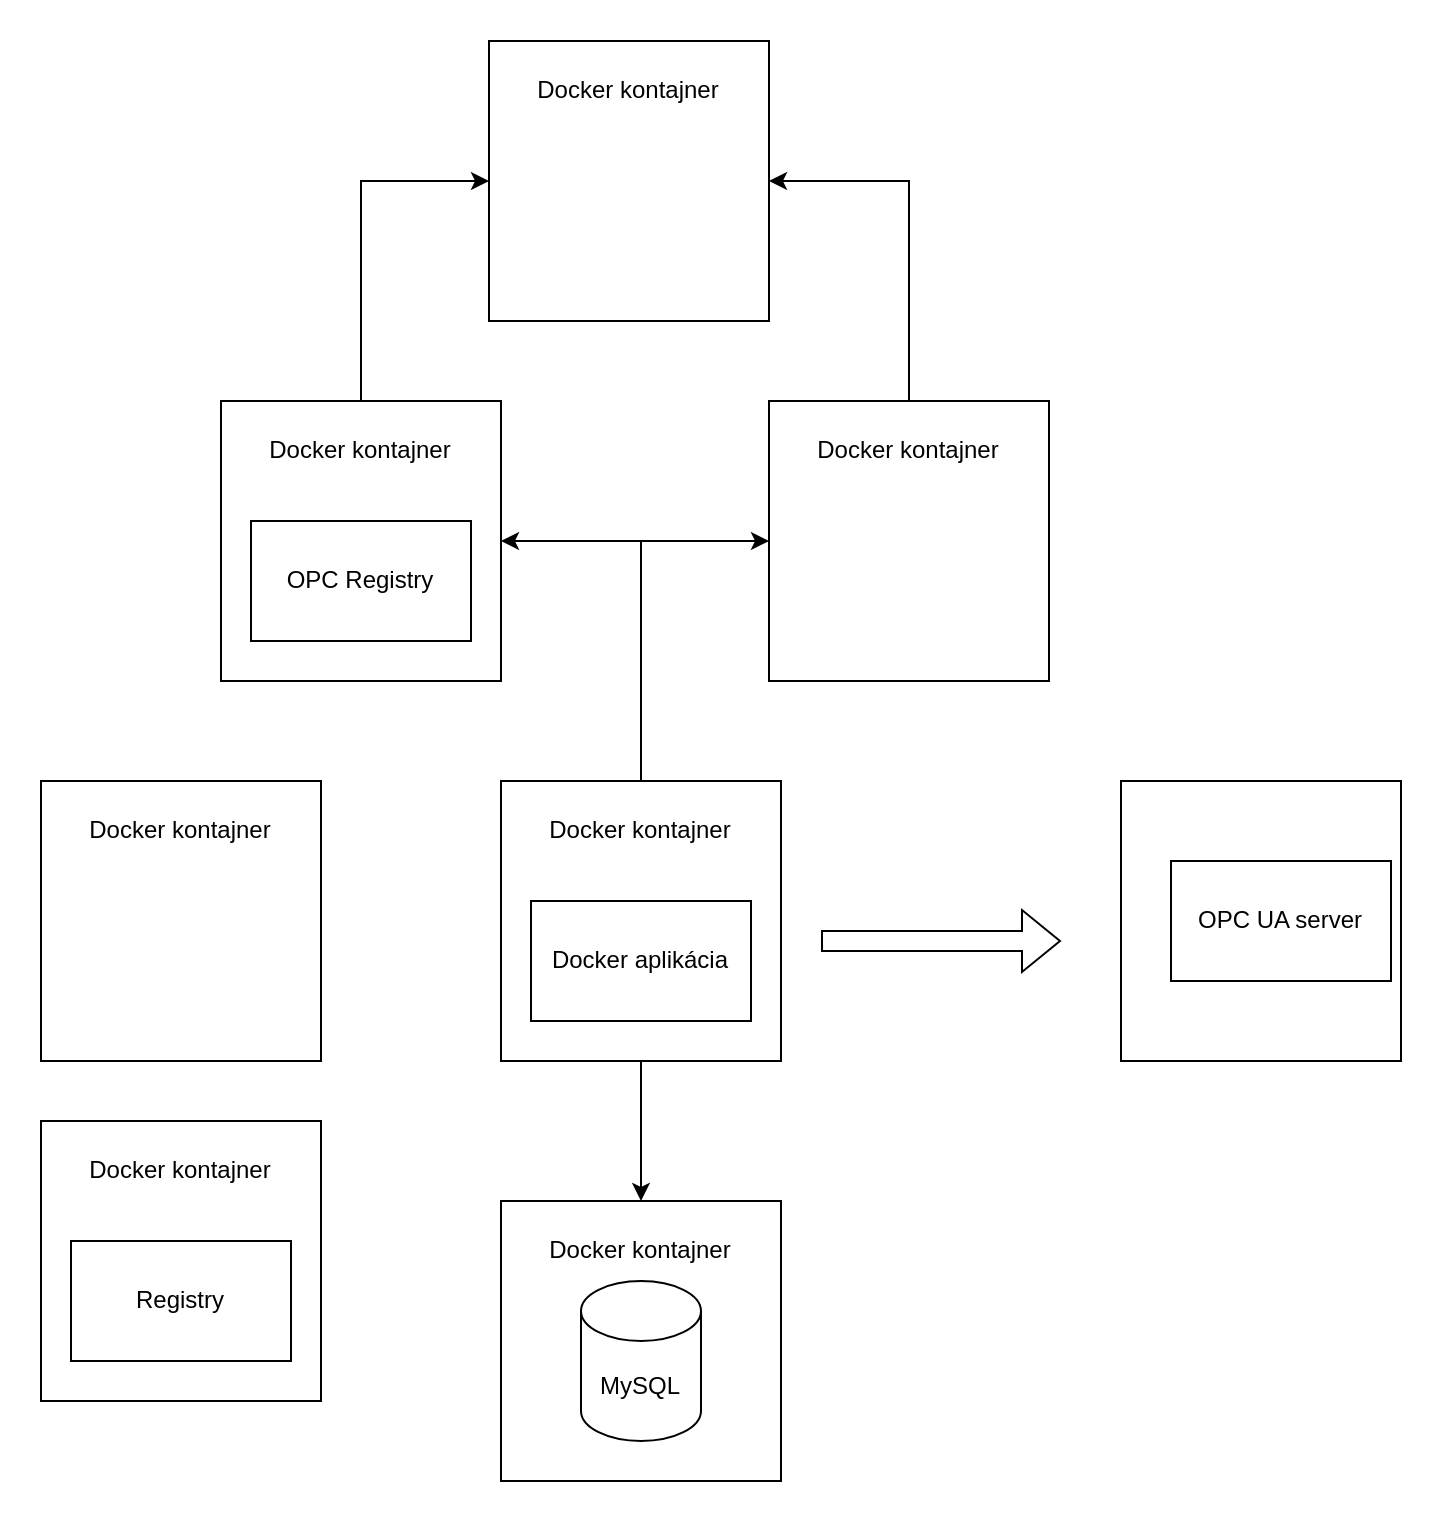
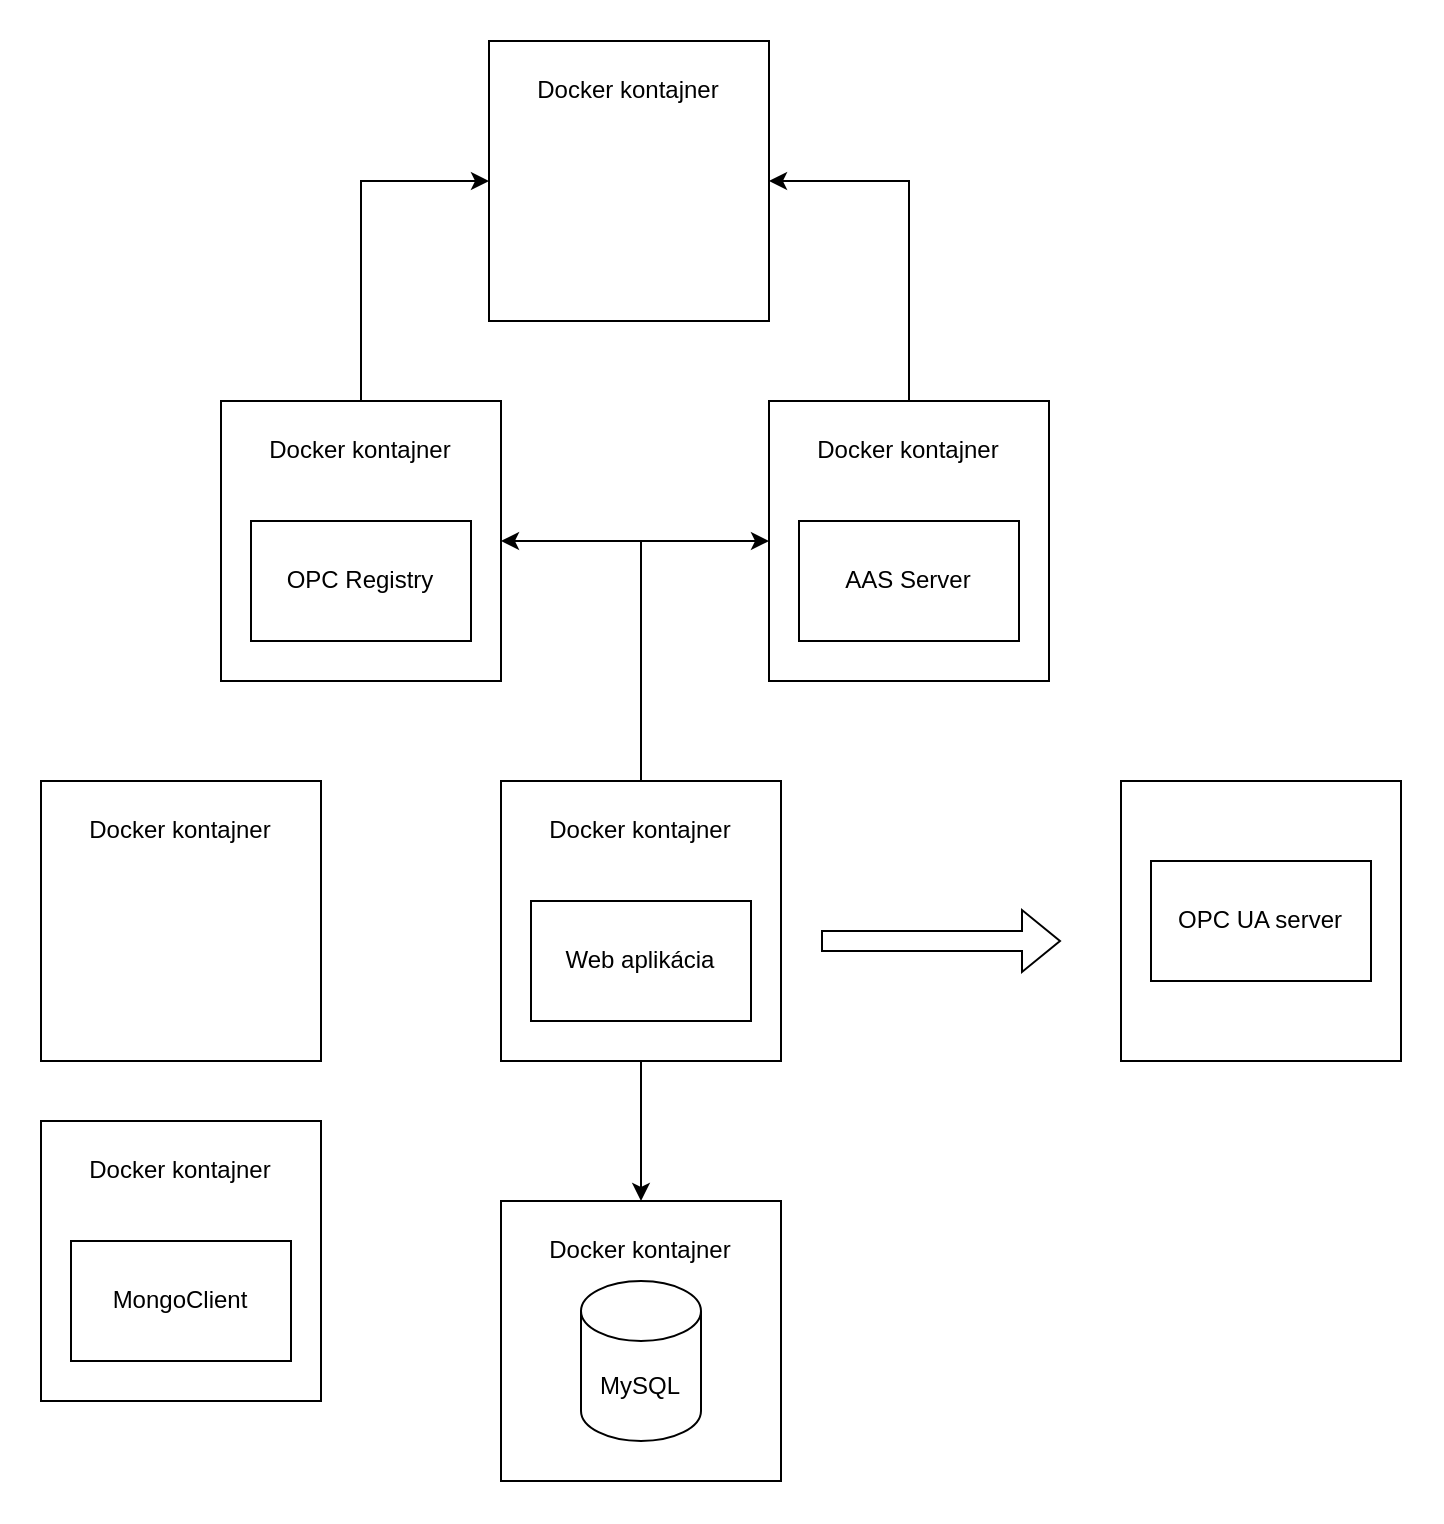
none -> (909, 581)
(1281, 921) -> (1261, 921)
(641, 961) -> (641, 961)
(181, 1301) -> (181, 1301)
